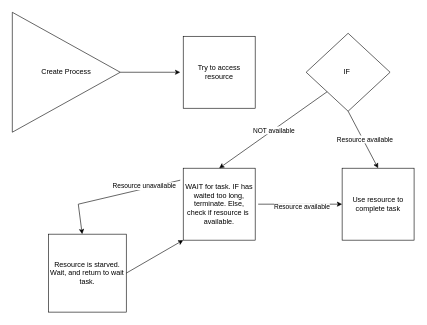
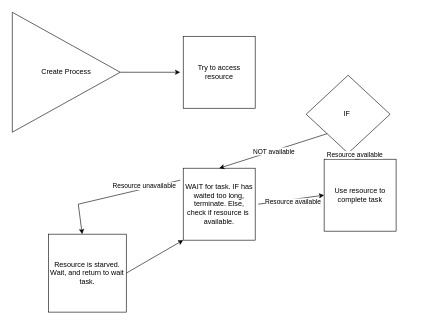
(348, 72) -> (348, 114)
(378, 204) -> (360, 195)
